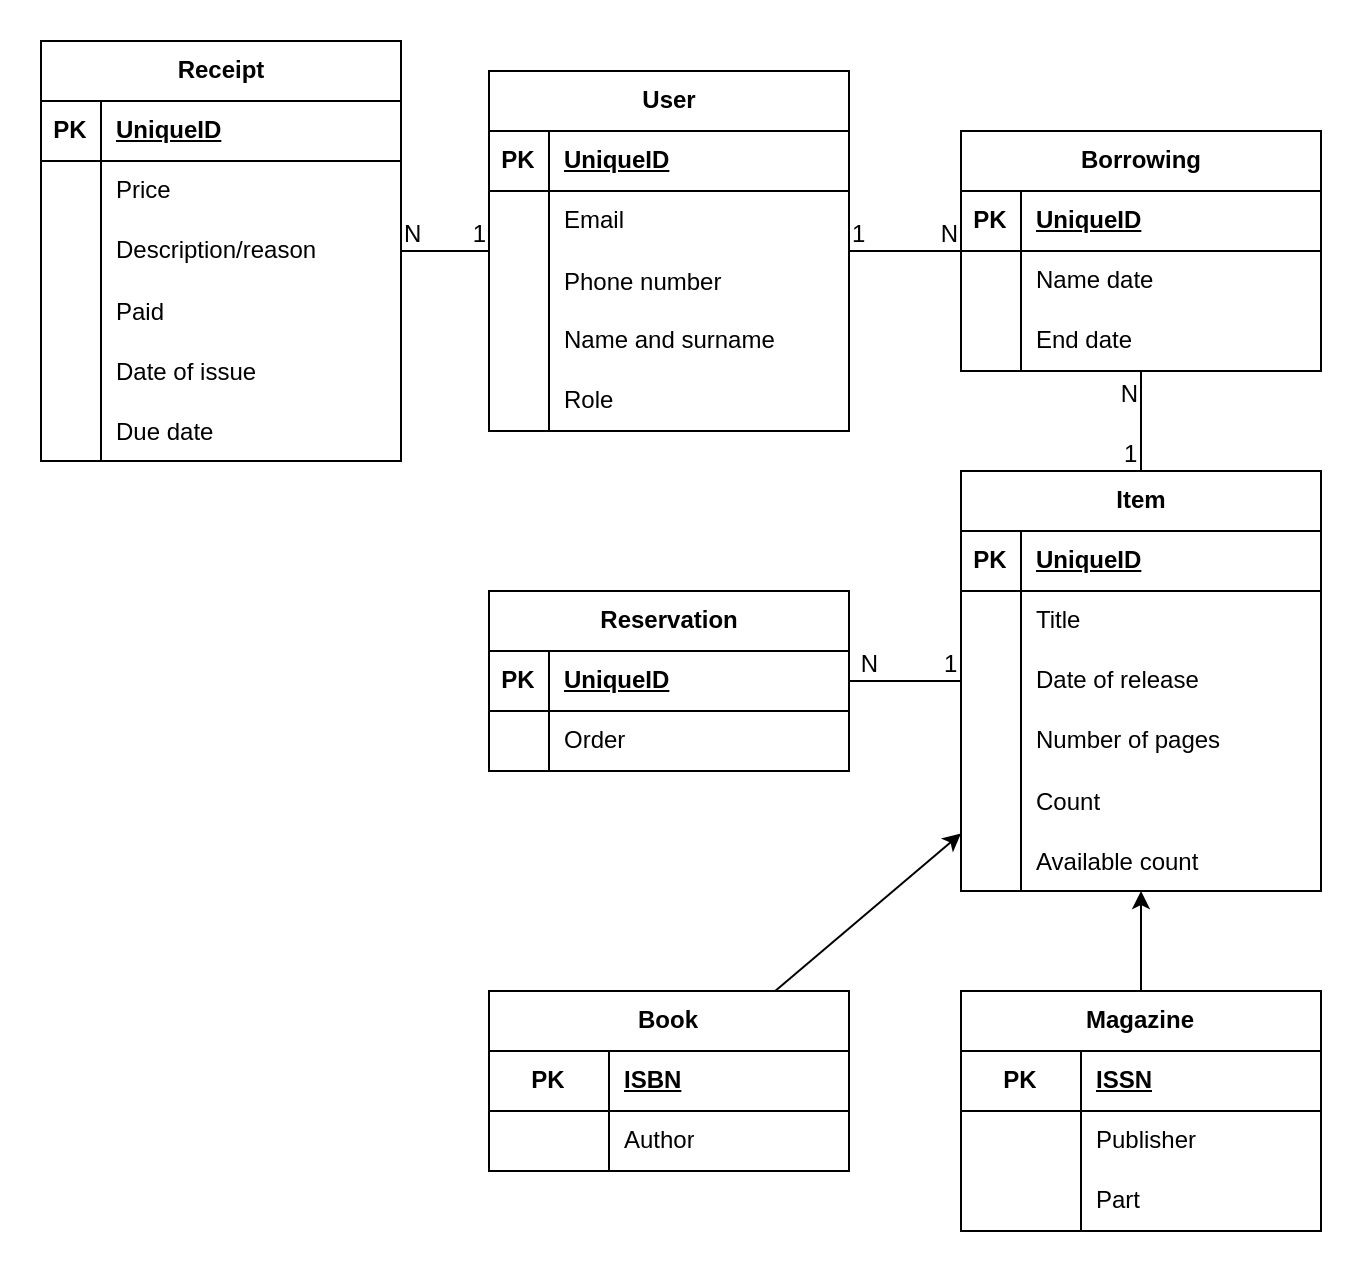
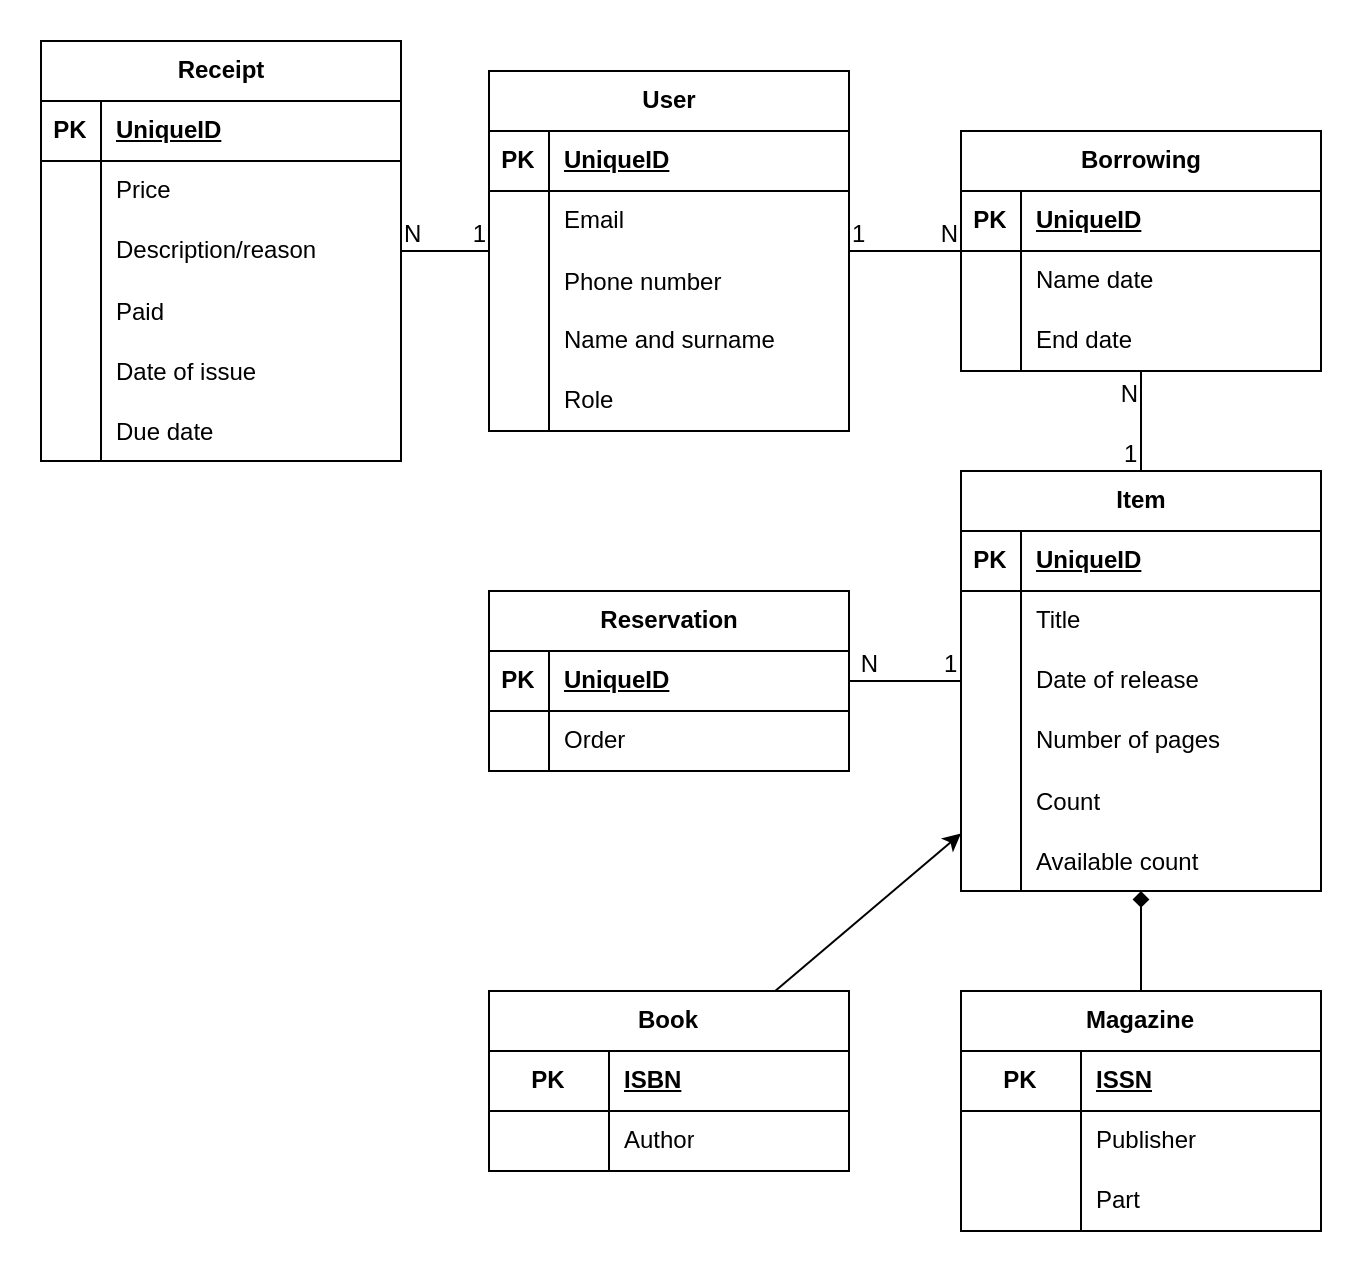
(1141, 906) -> (1141, 907)
